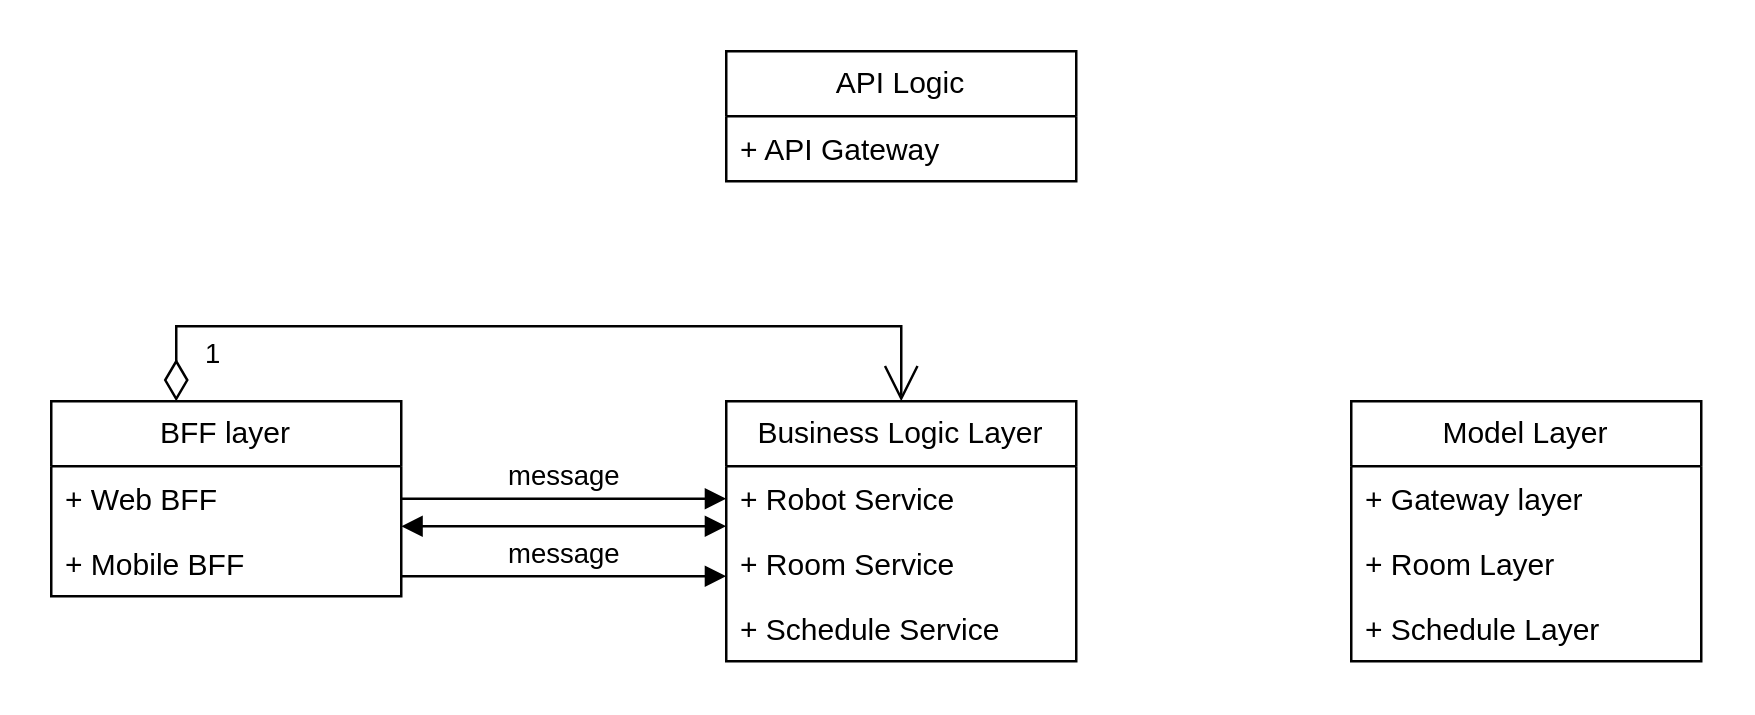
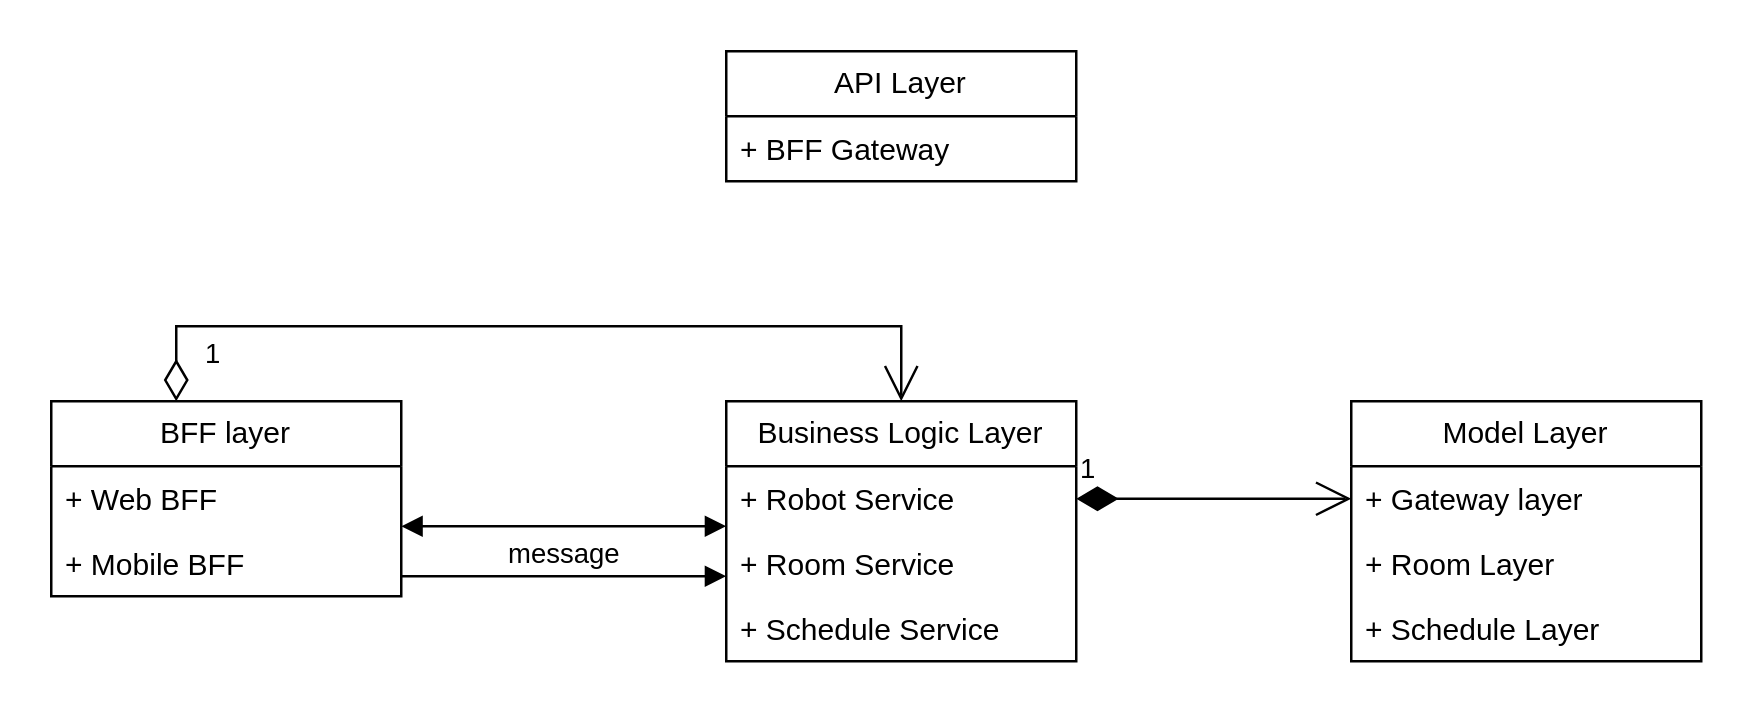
(901, 84) -> (901, 84)
(843, 152) -> (843, 152)
(554, 499) -> none
none -> (1230, 499)
